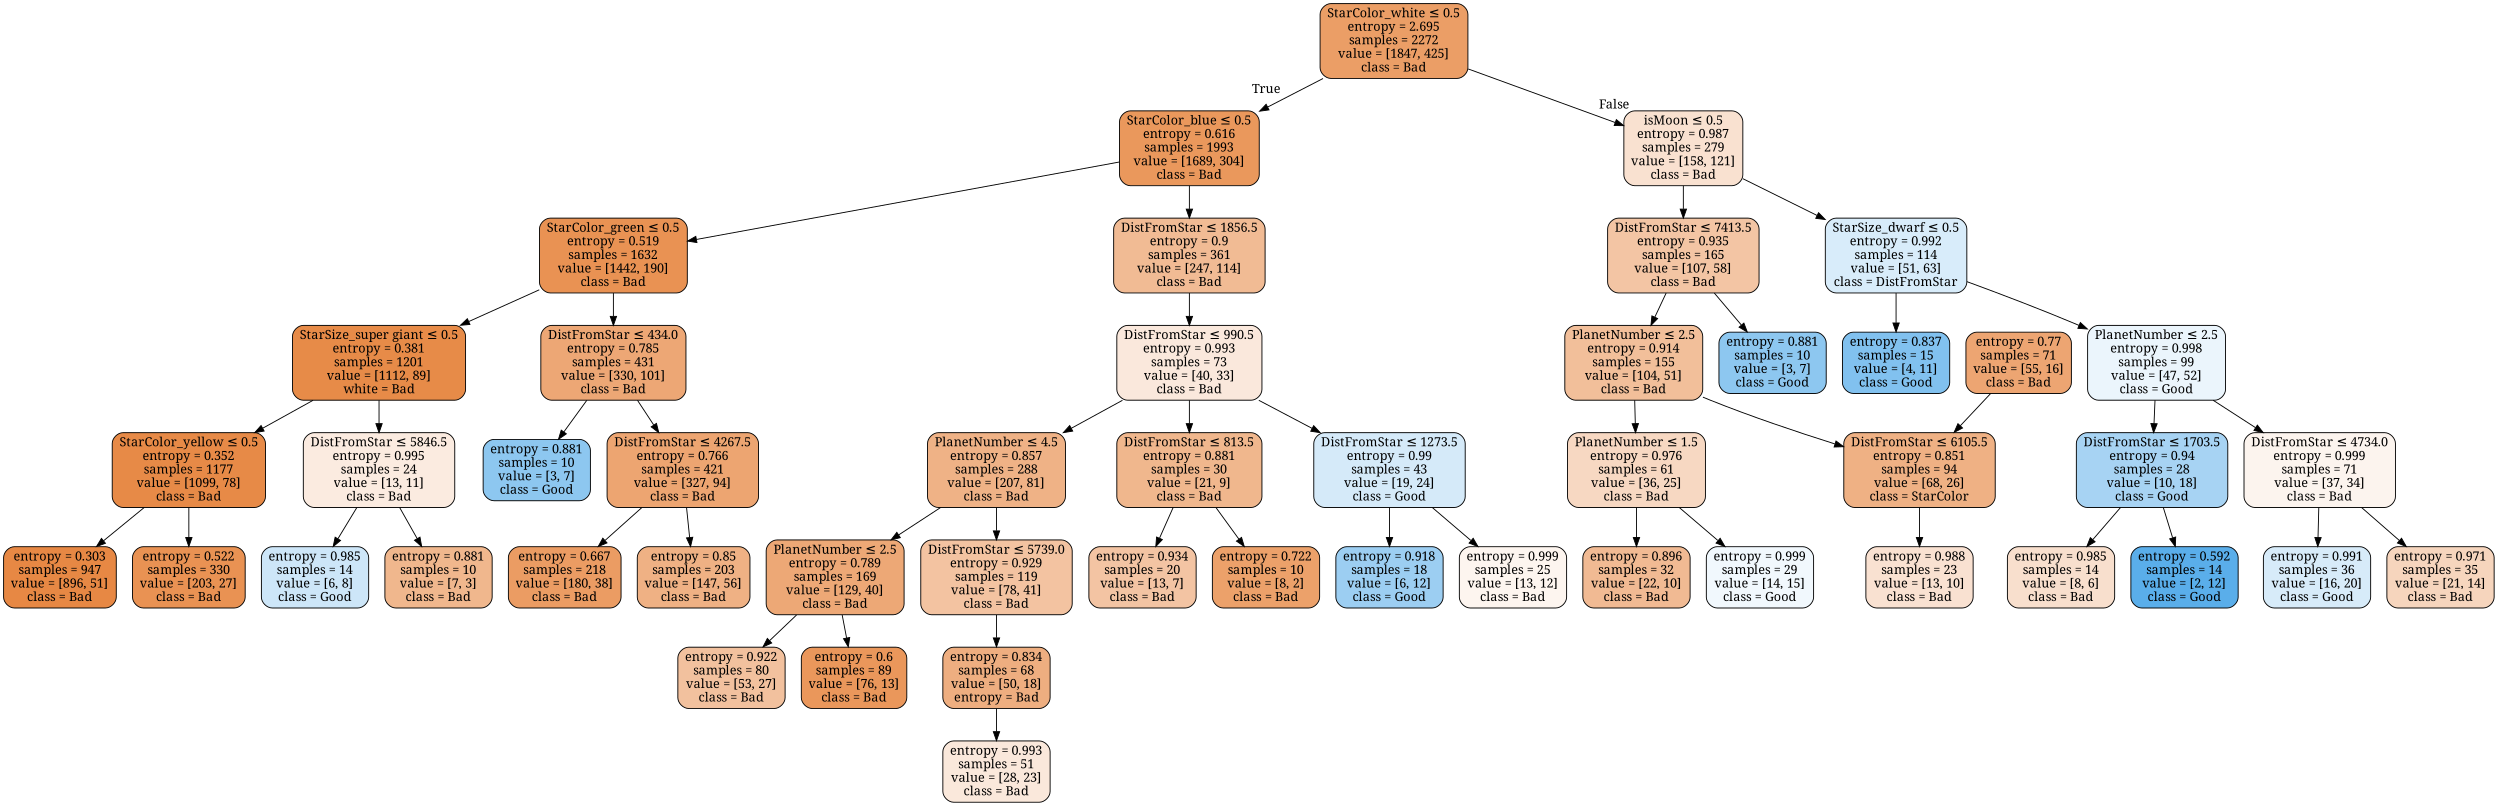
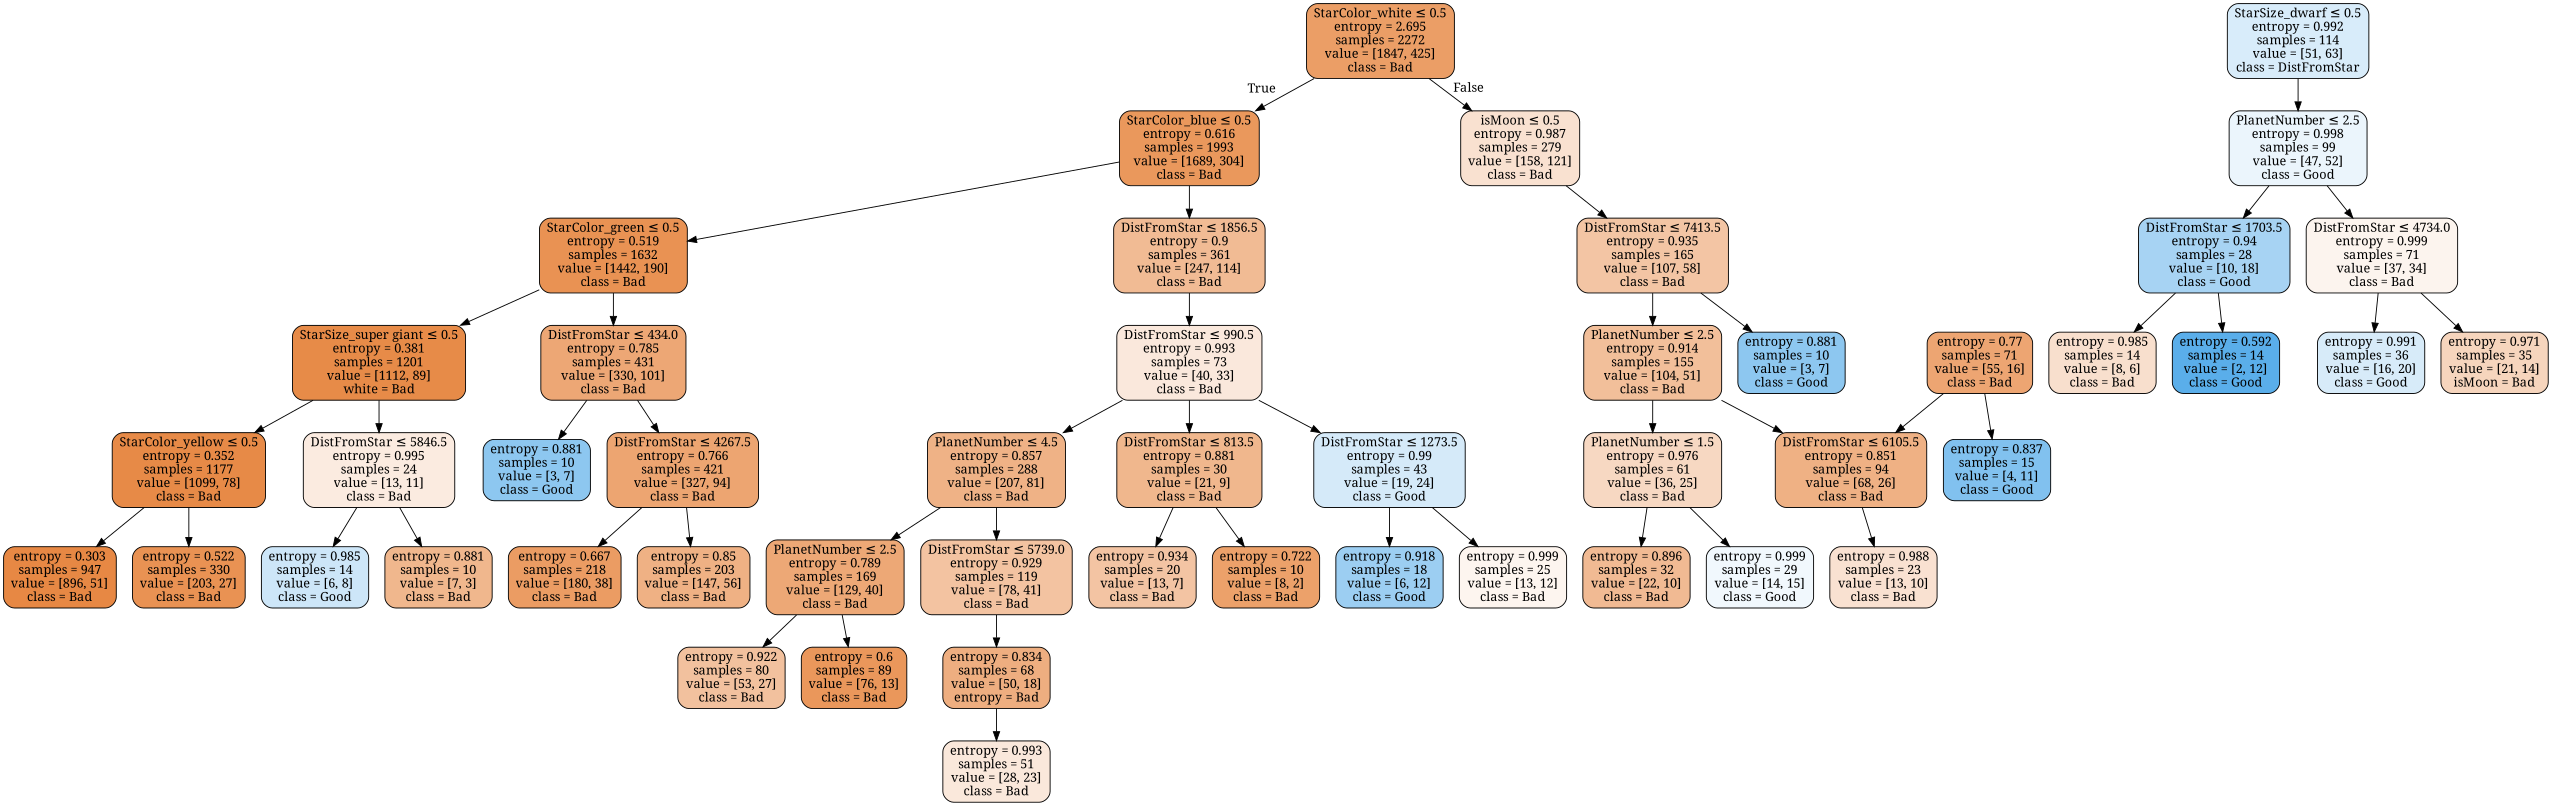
(1780, 197) -> none
(1896, 308) -> (1988, 412)
(1920, 497) -> (1851, 497)
(2441, 597) -> (2495, 383)
